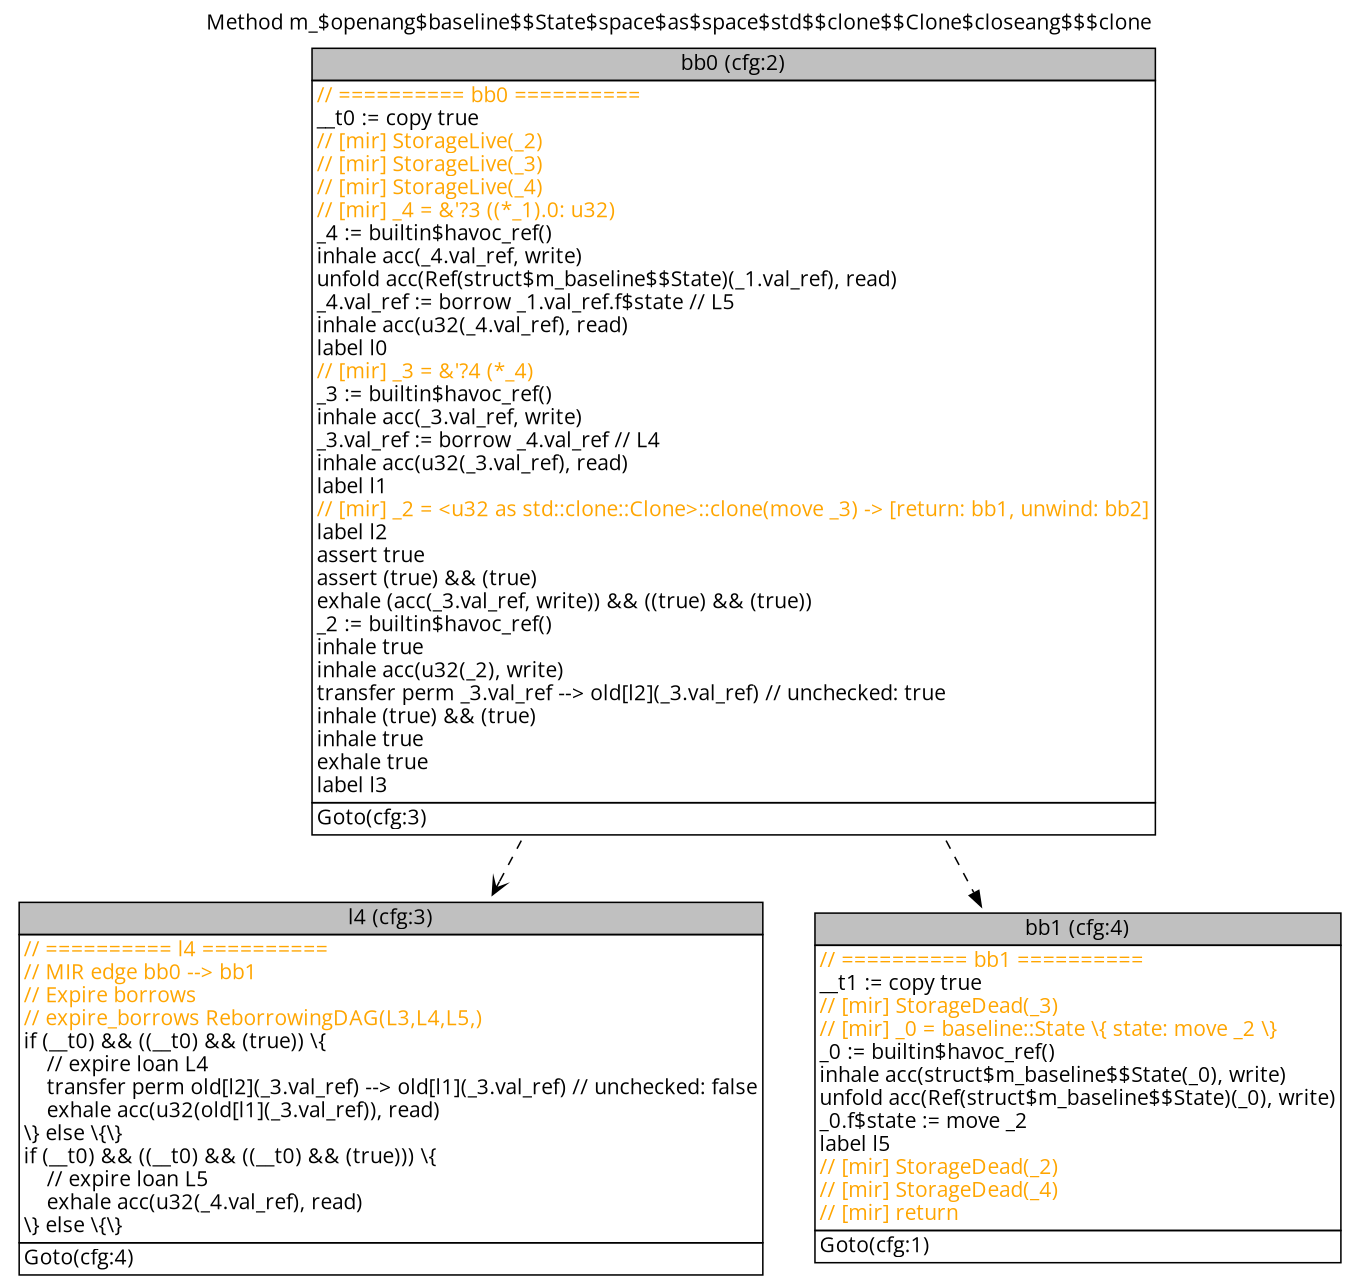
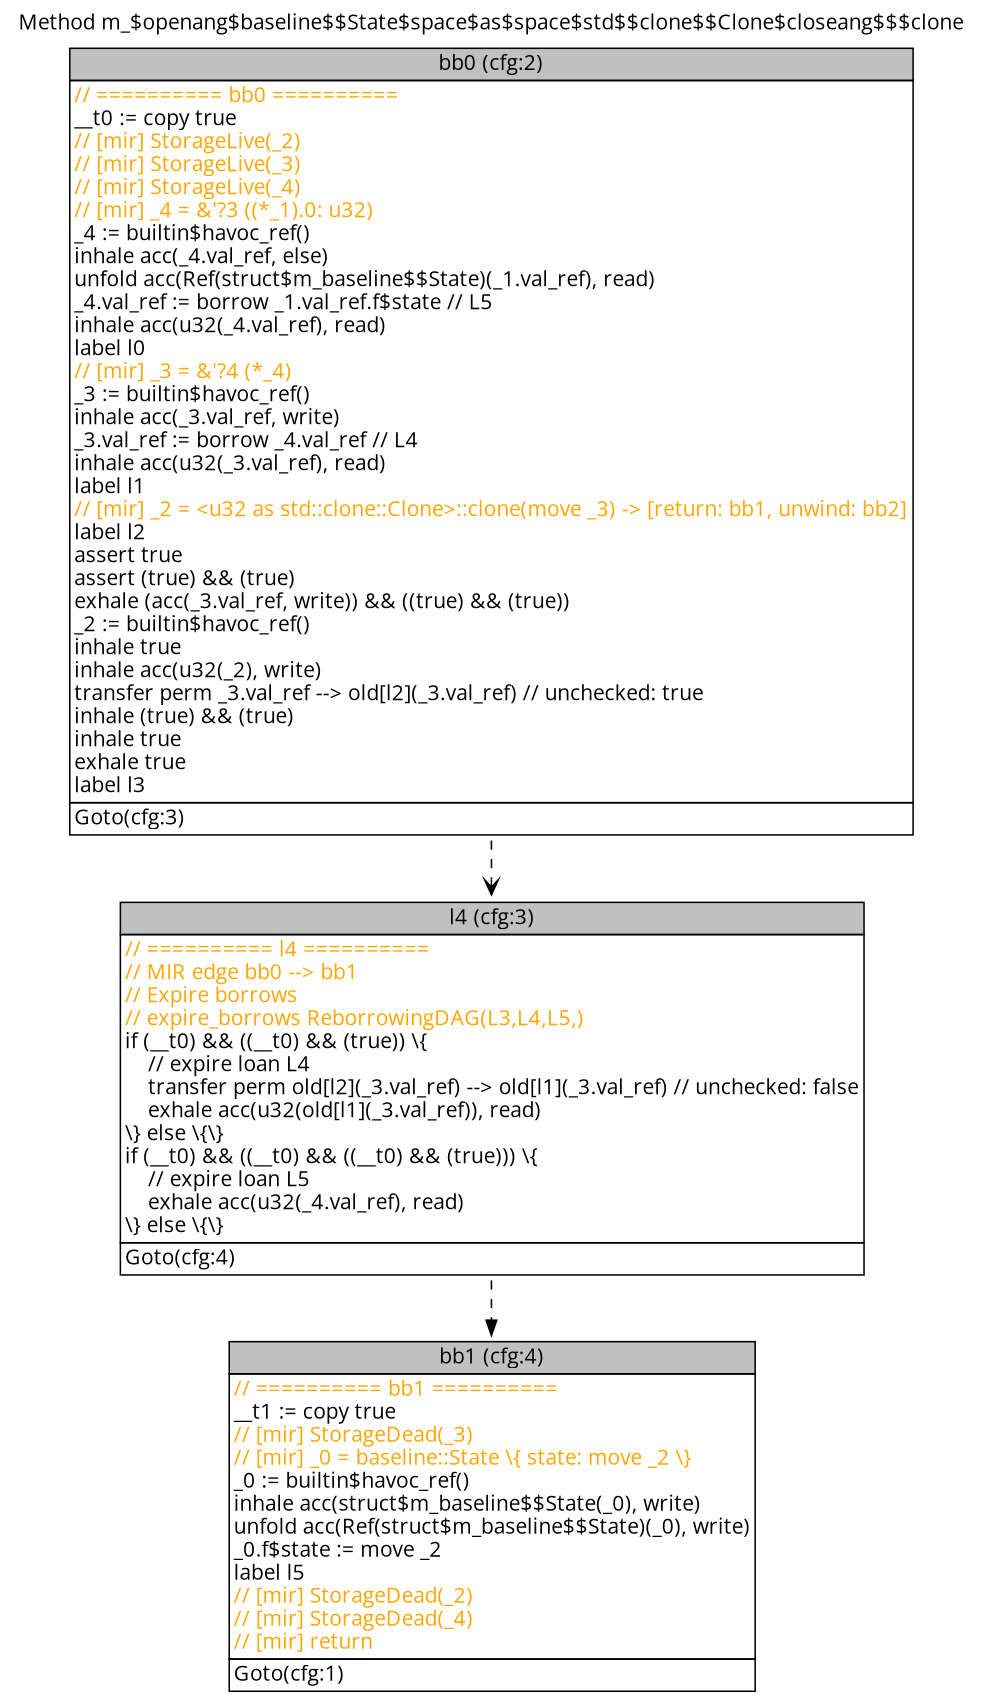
(450, 257) -> (202, 257)
(960, 867) -> (491, 1300)
